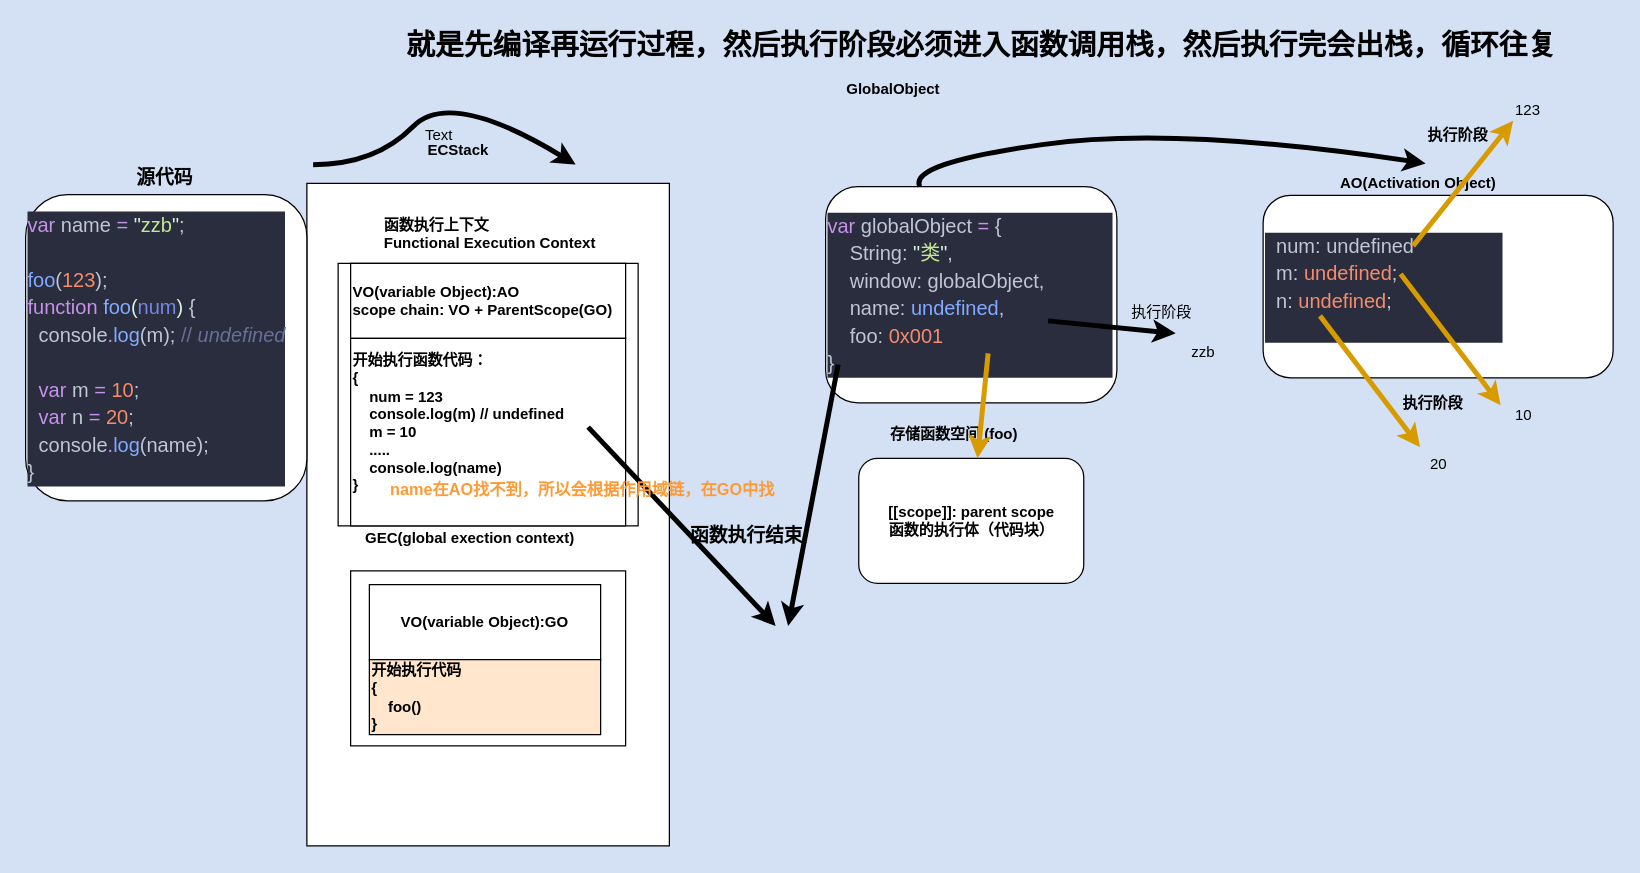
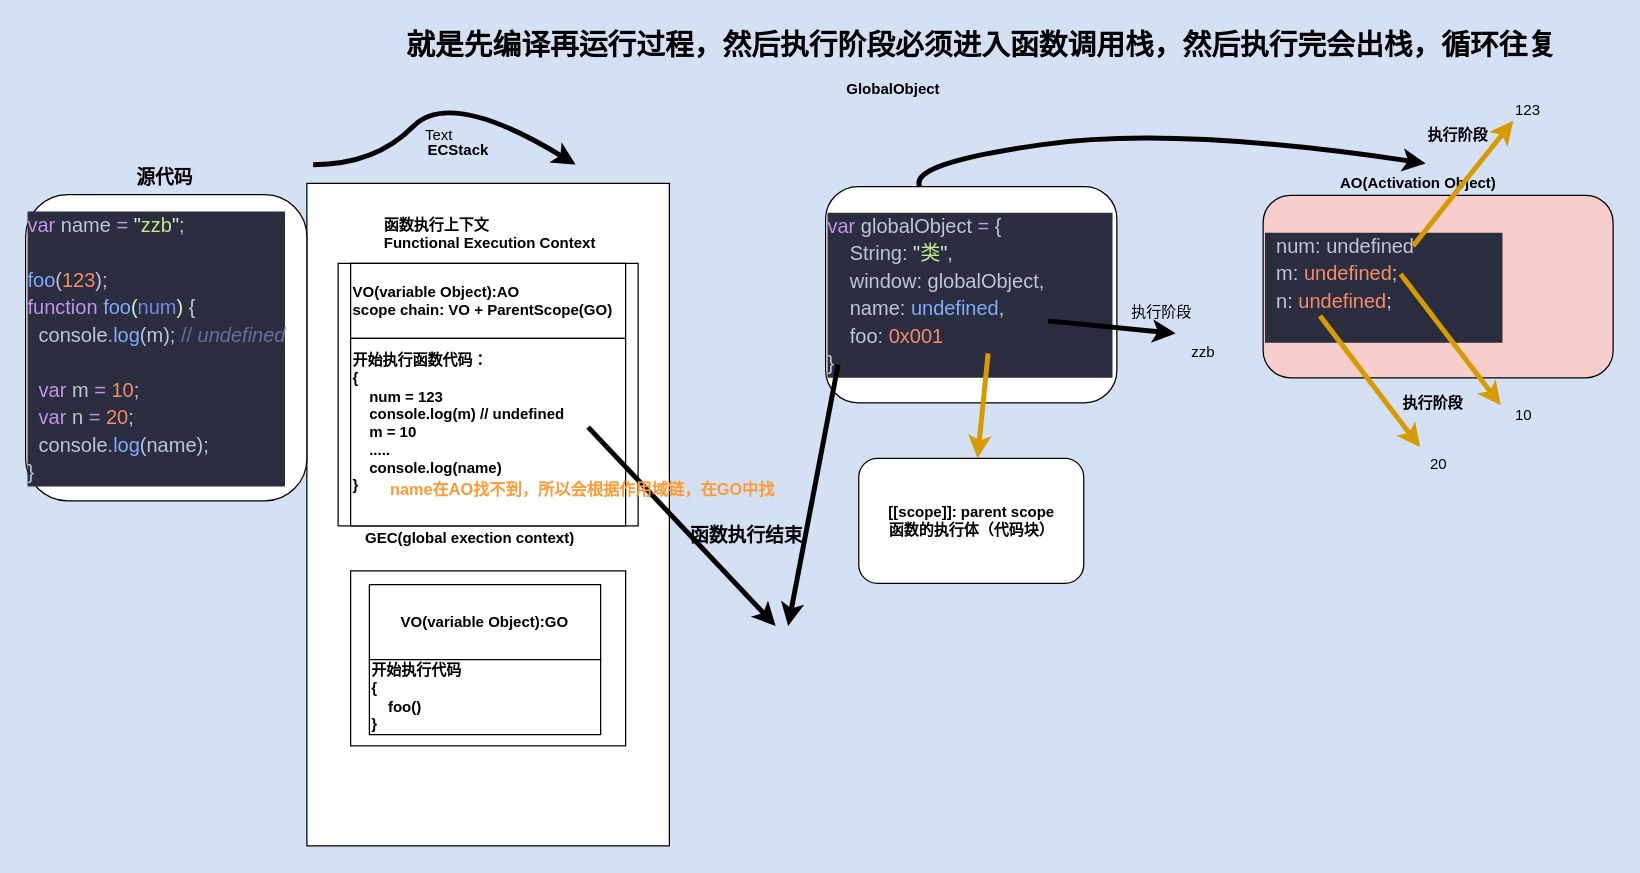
(1438, 286) -> (1438, 286)
(963, 434) -> none
(485, 697) -> (485, 697)
